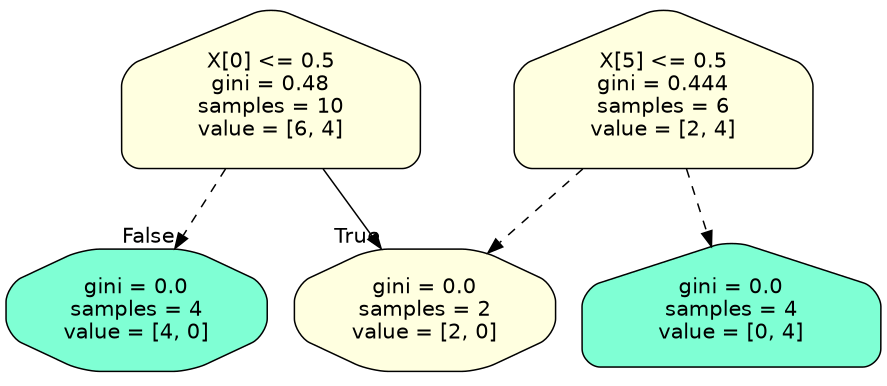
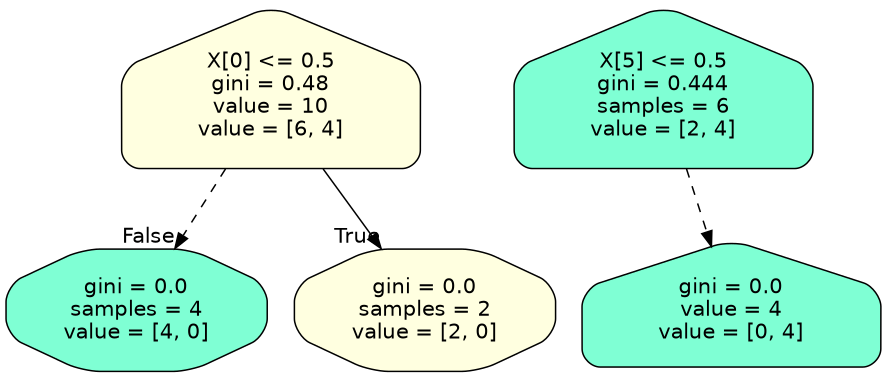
(271, 96) -> (271, 96)
(664, 96) -> (664, 96)
(541, 206) -> none
(731, 310) -> (731, 310)
